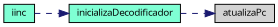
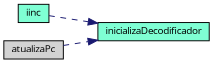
(193, 13) -> (76, 44)
